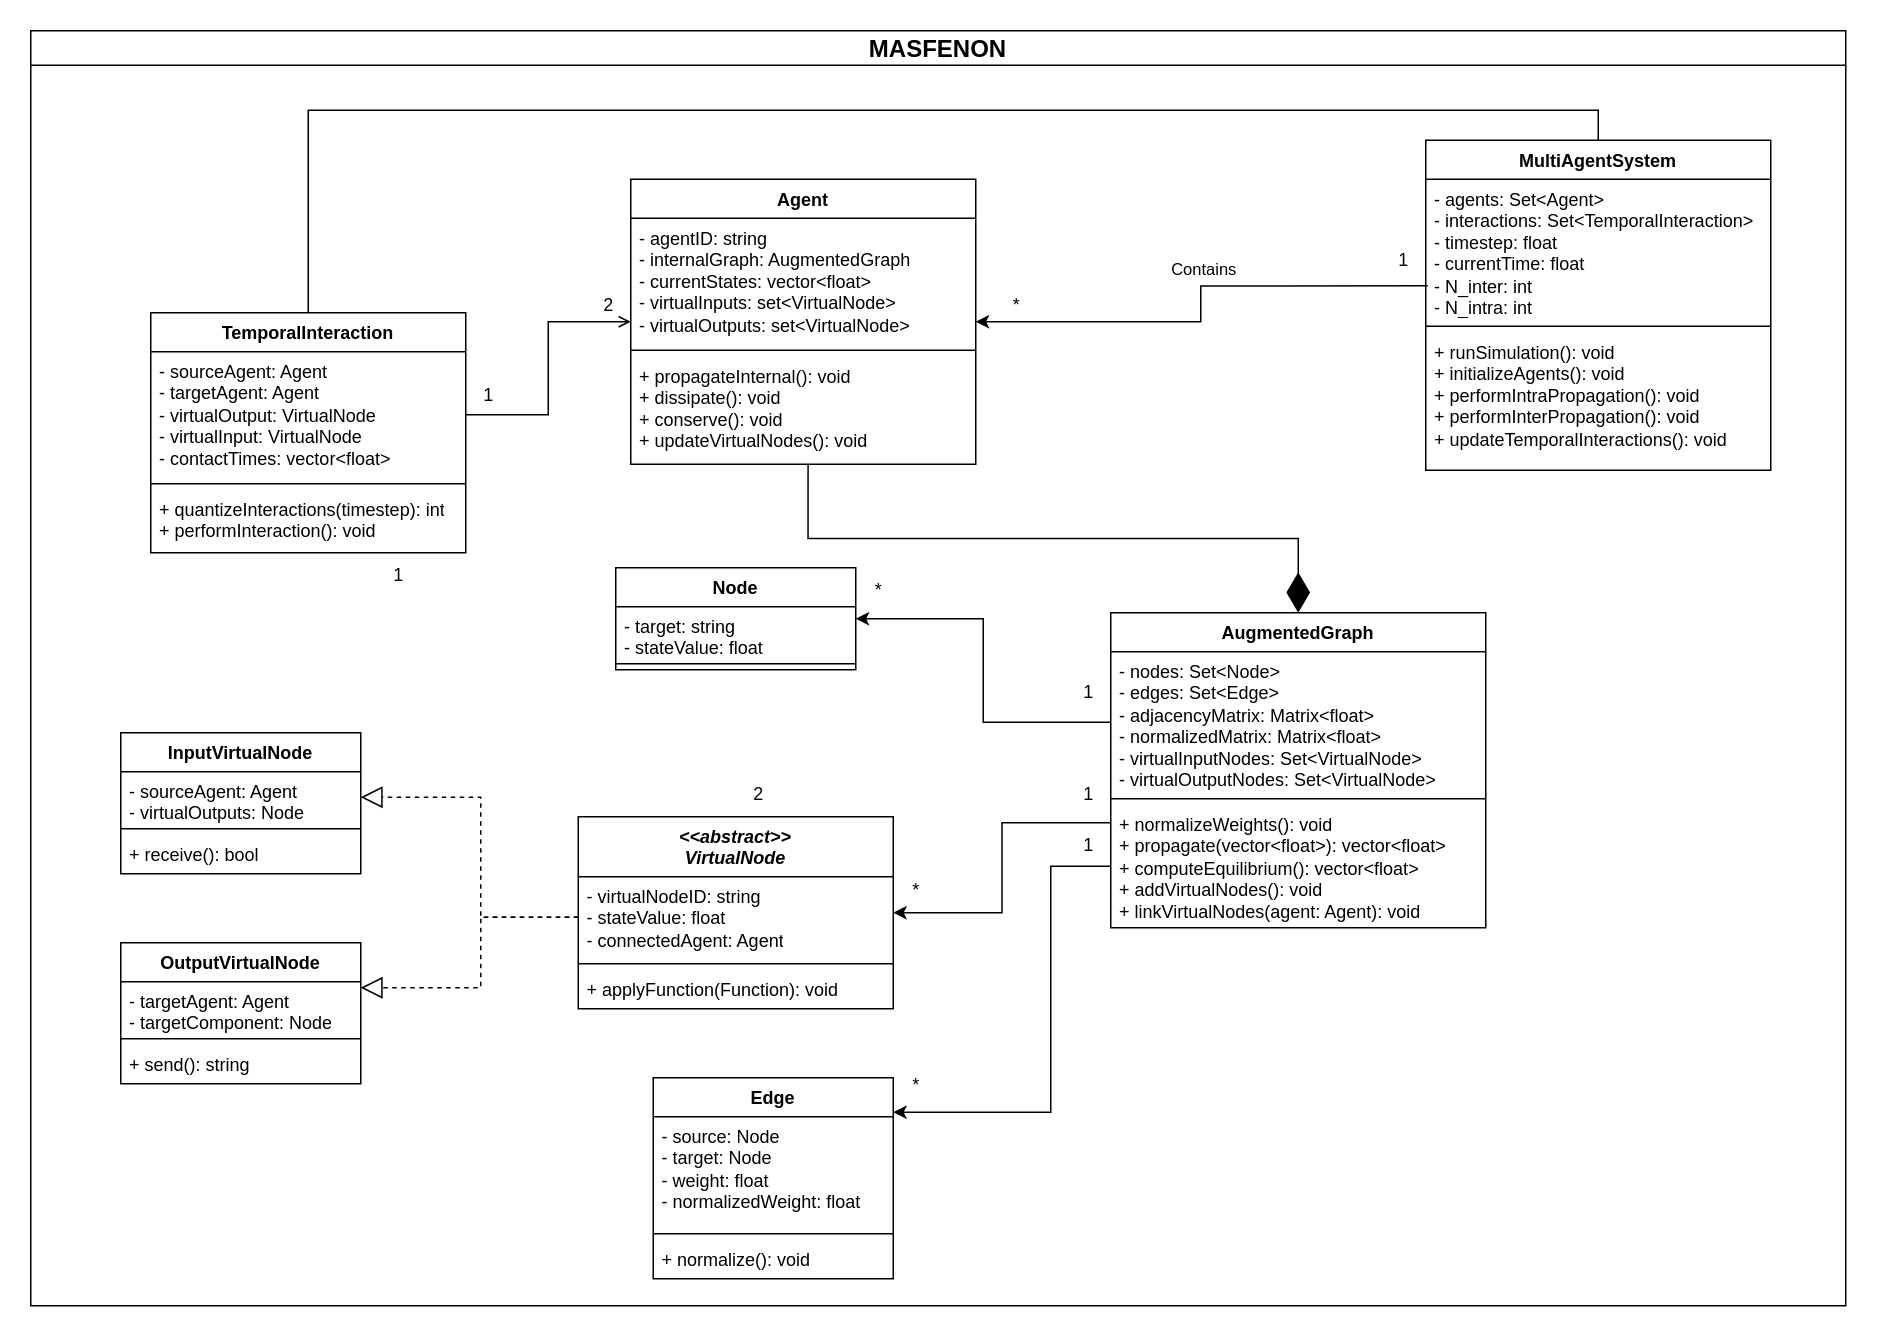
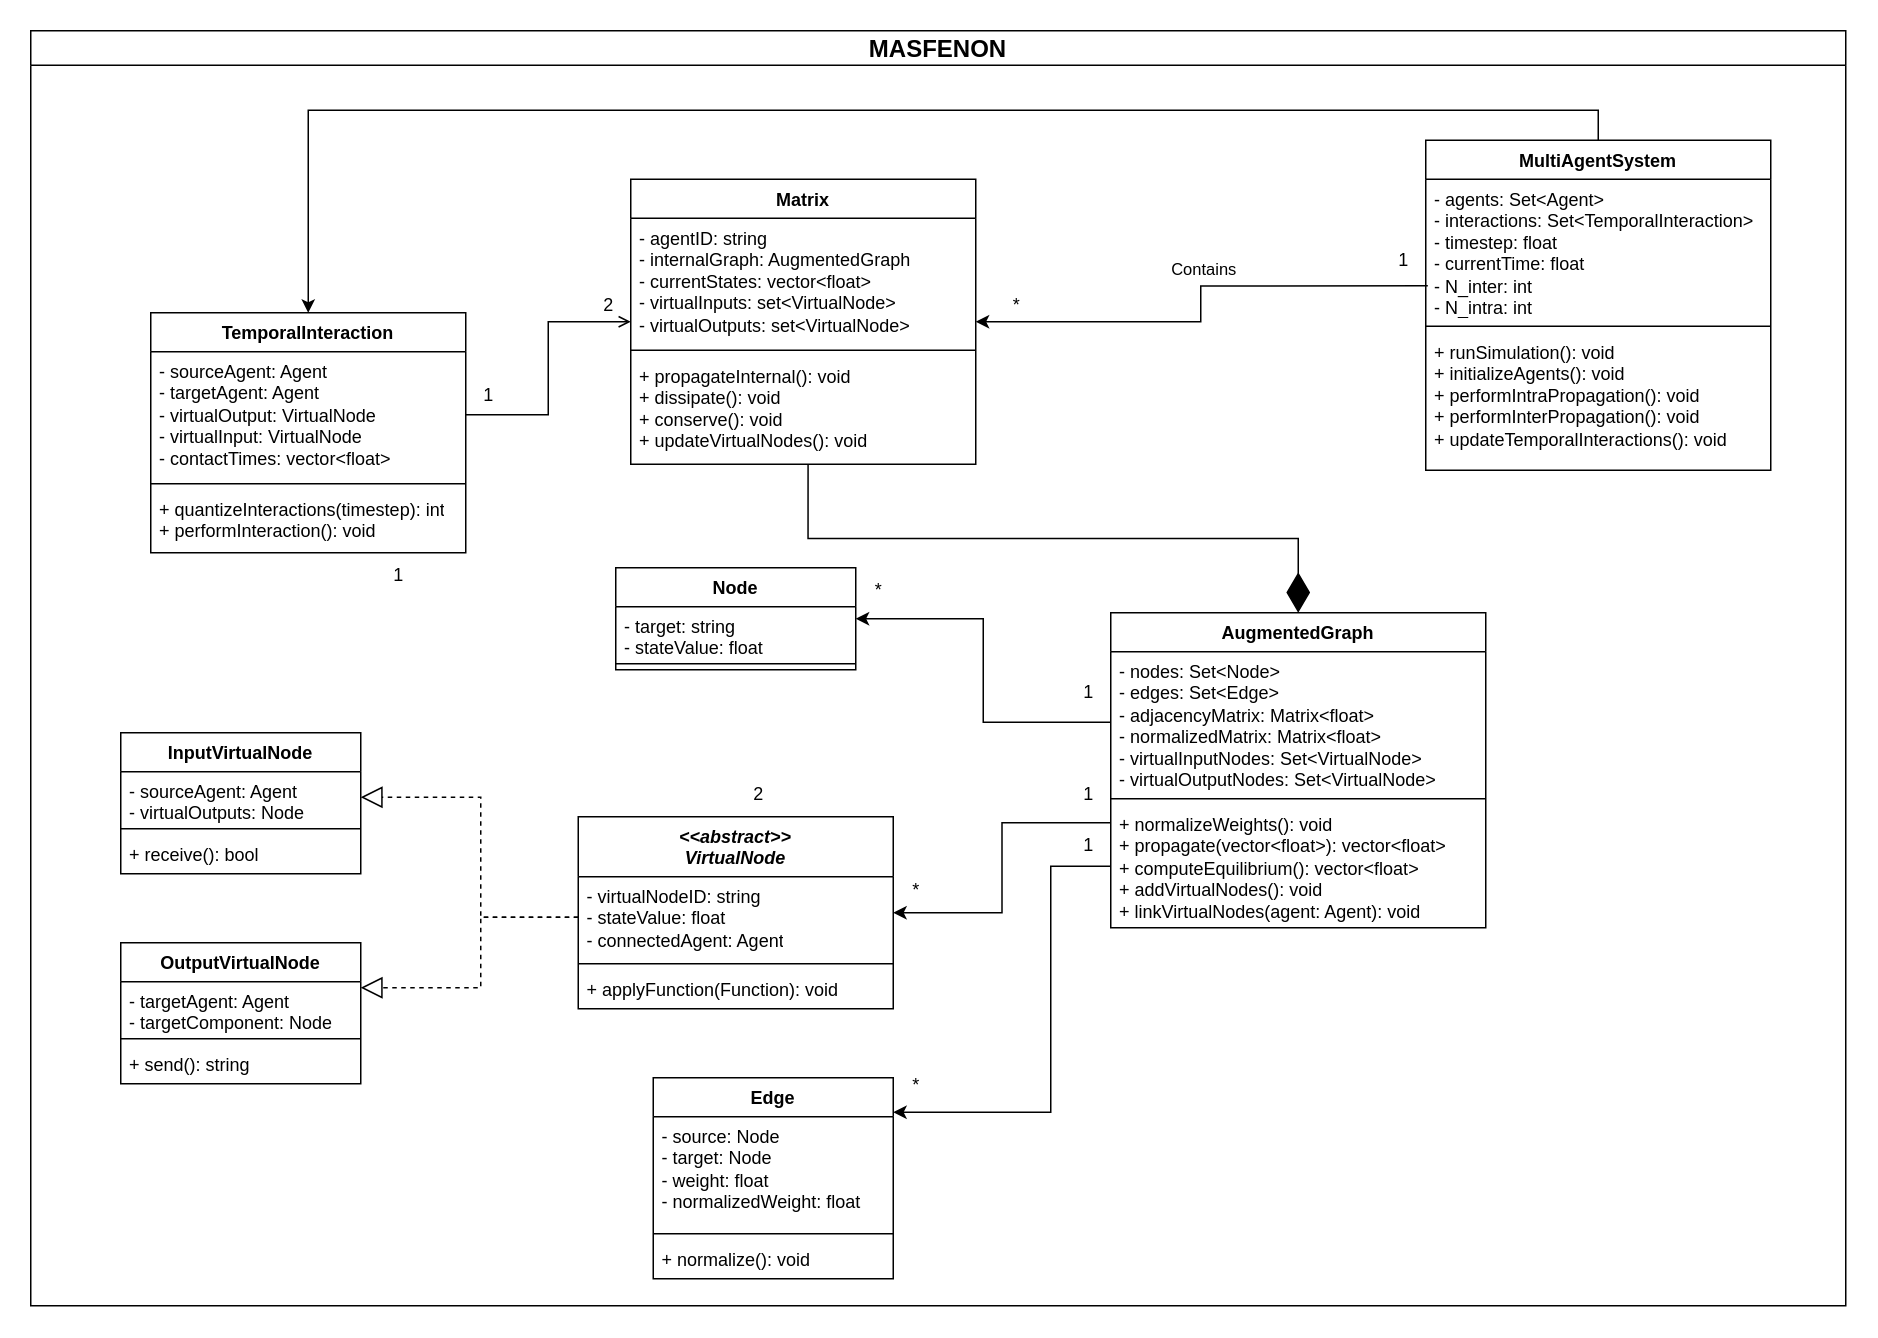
(803, 201) -> (803, 201)
(308, 305) -> (308, 301)
